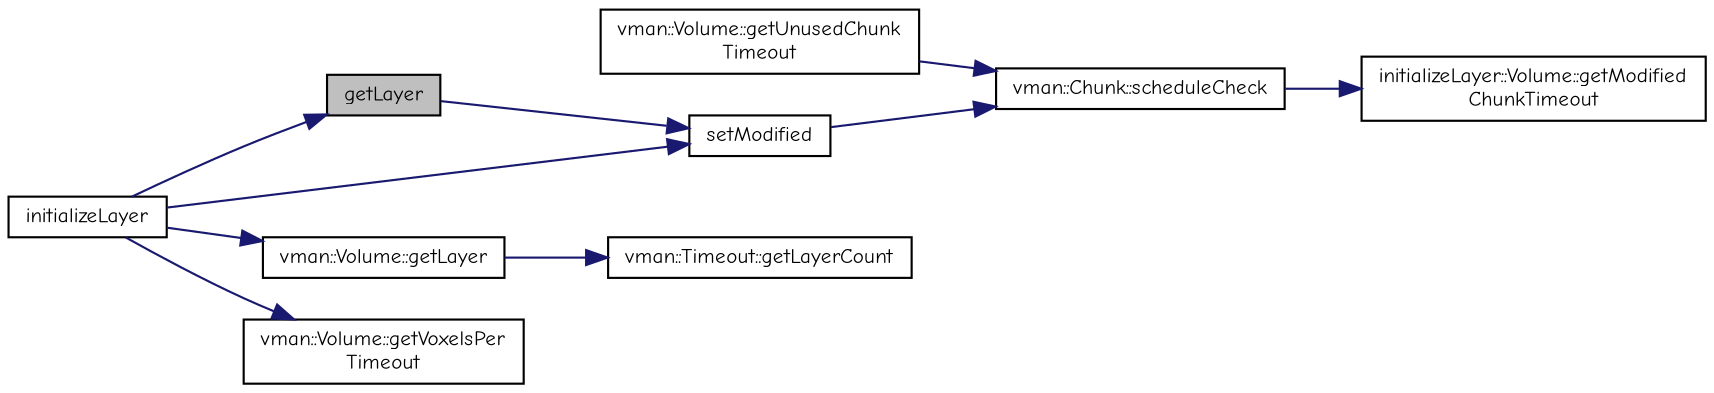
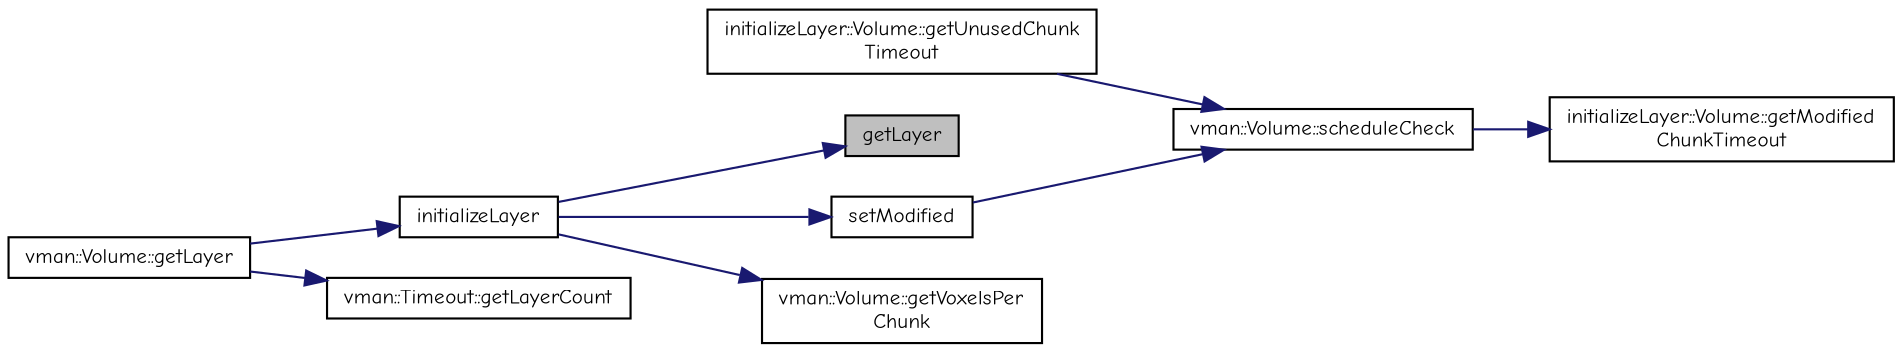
(760, 42) -> (902, 42)
(1140, 89) -> (1323, 129)
(554, 113) -> none
(204, 233) -> (314, 236)
(384, 352) -> (902, 311)
